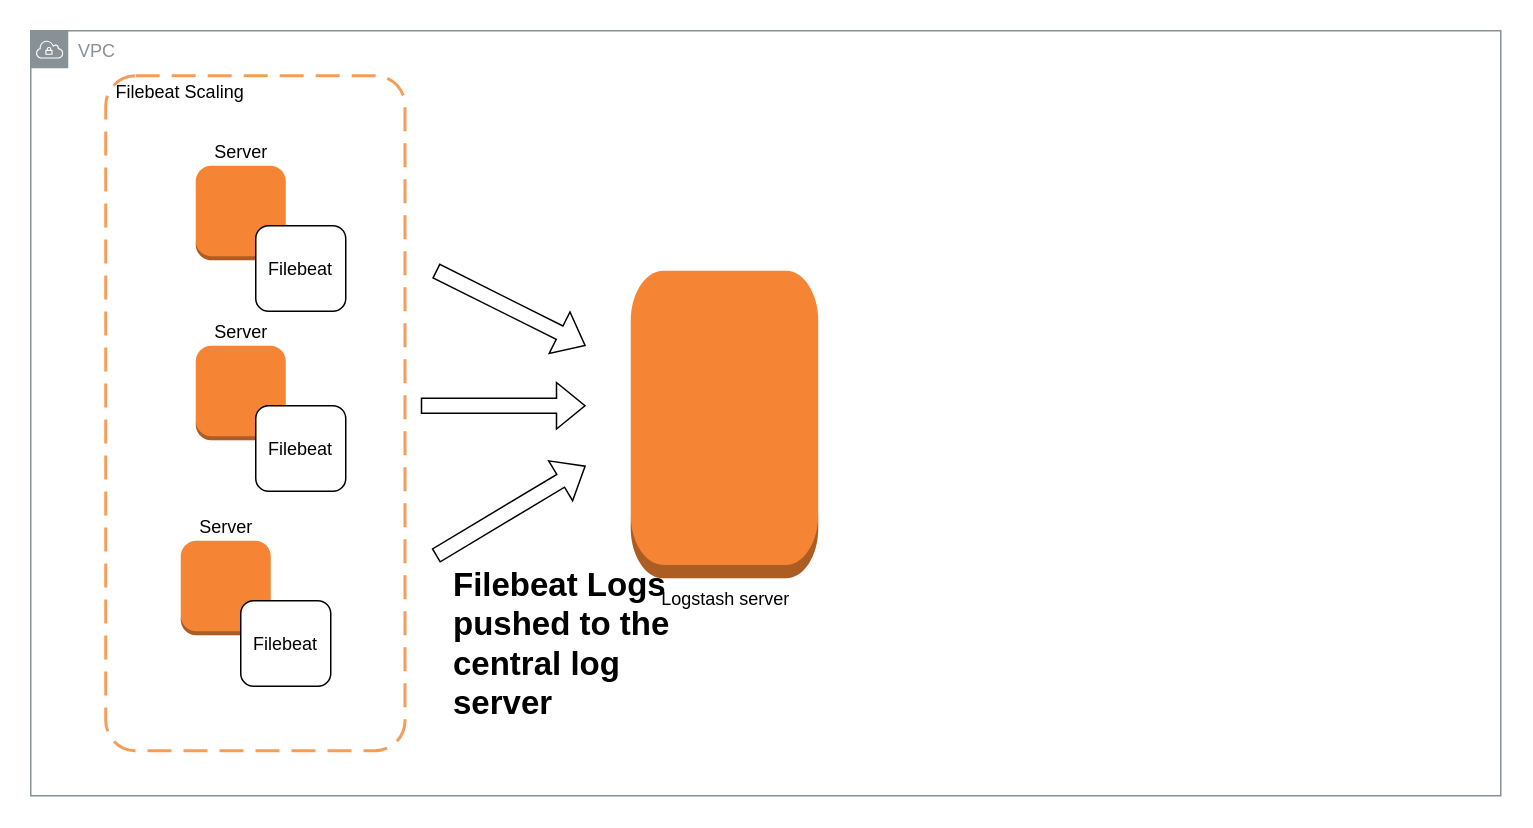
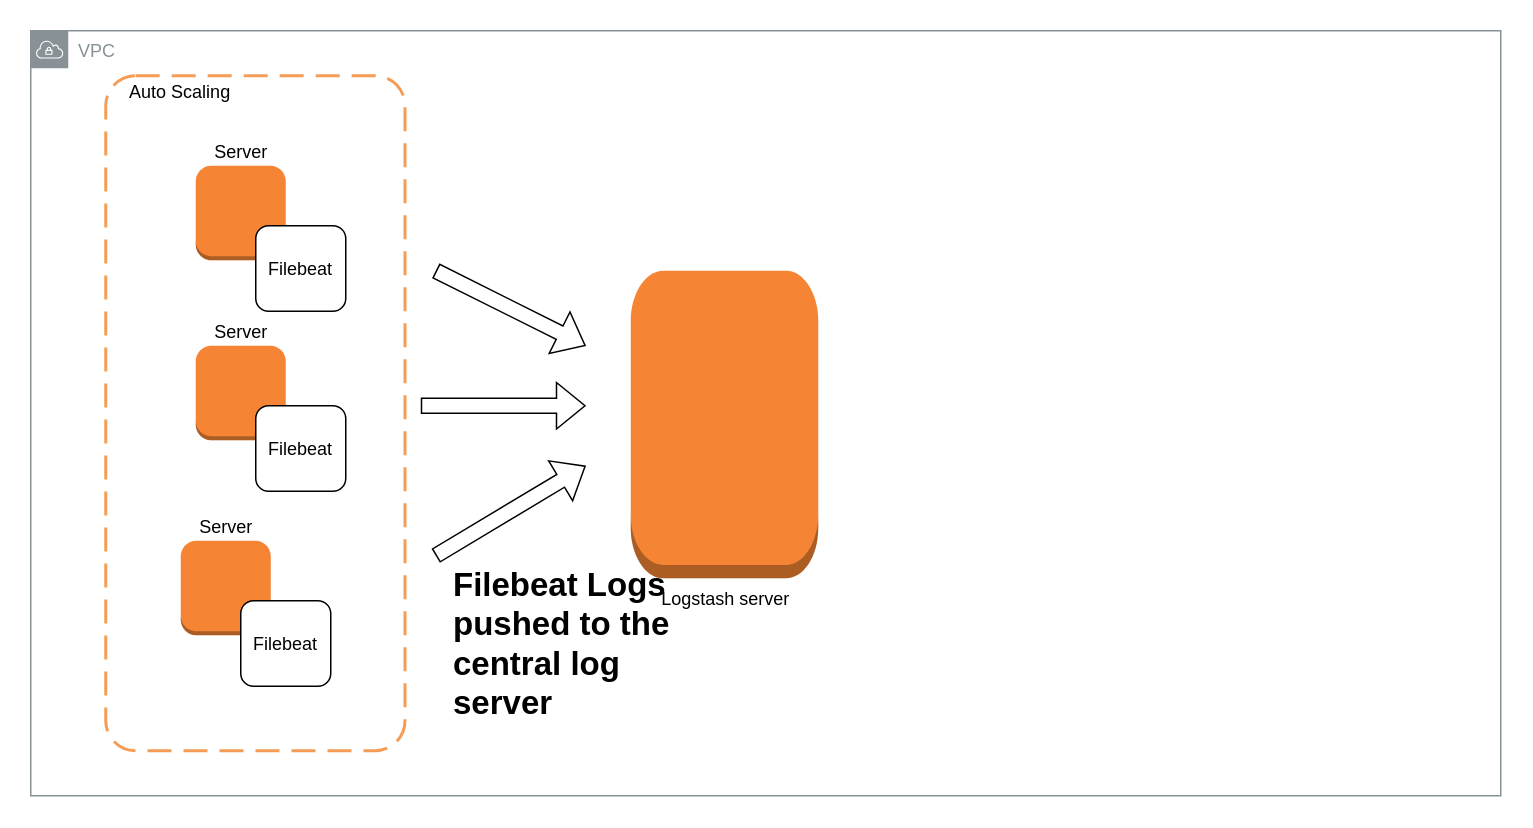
(180, 92) -> (180, 92)
